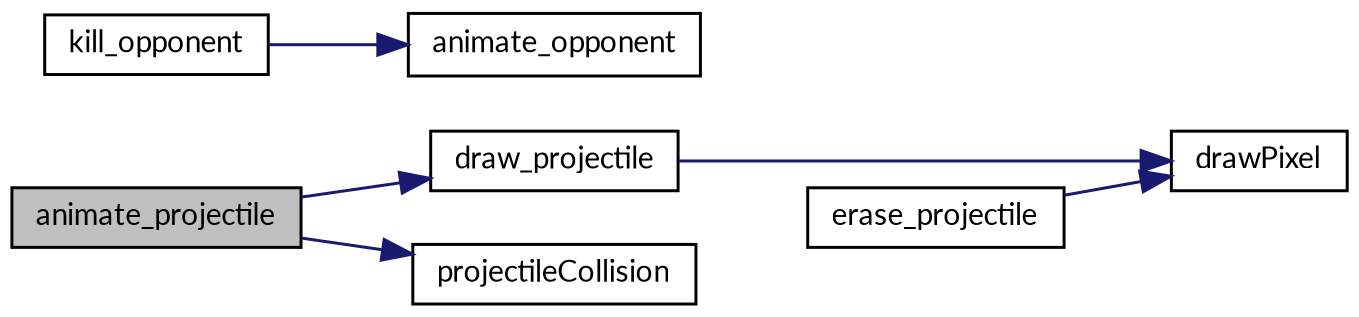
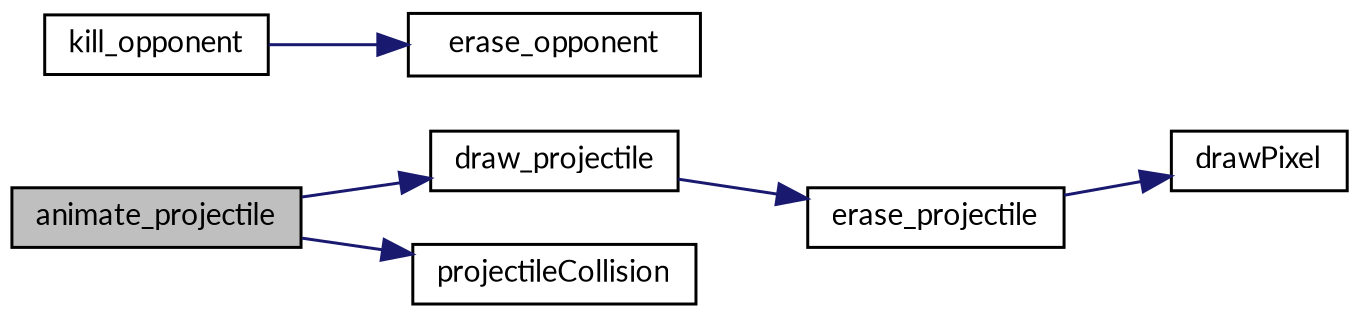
(554, 45) -> (554, 45)
(910, 161) -> (728, 187)
